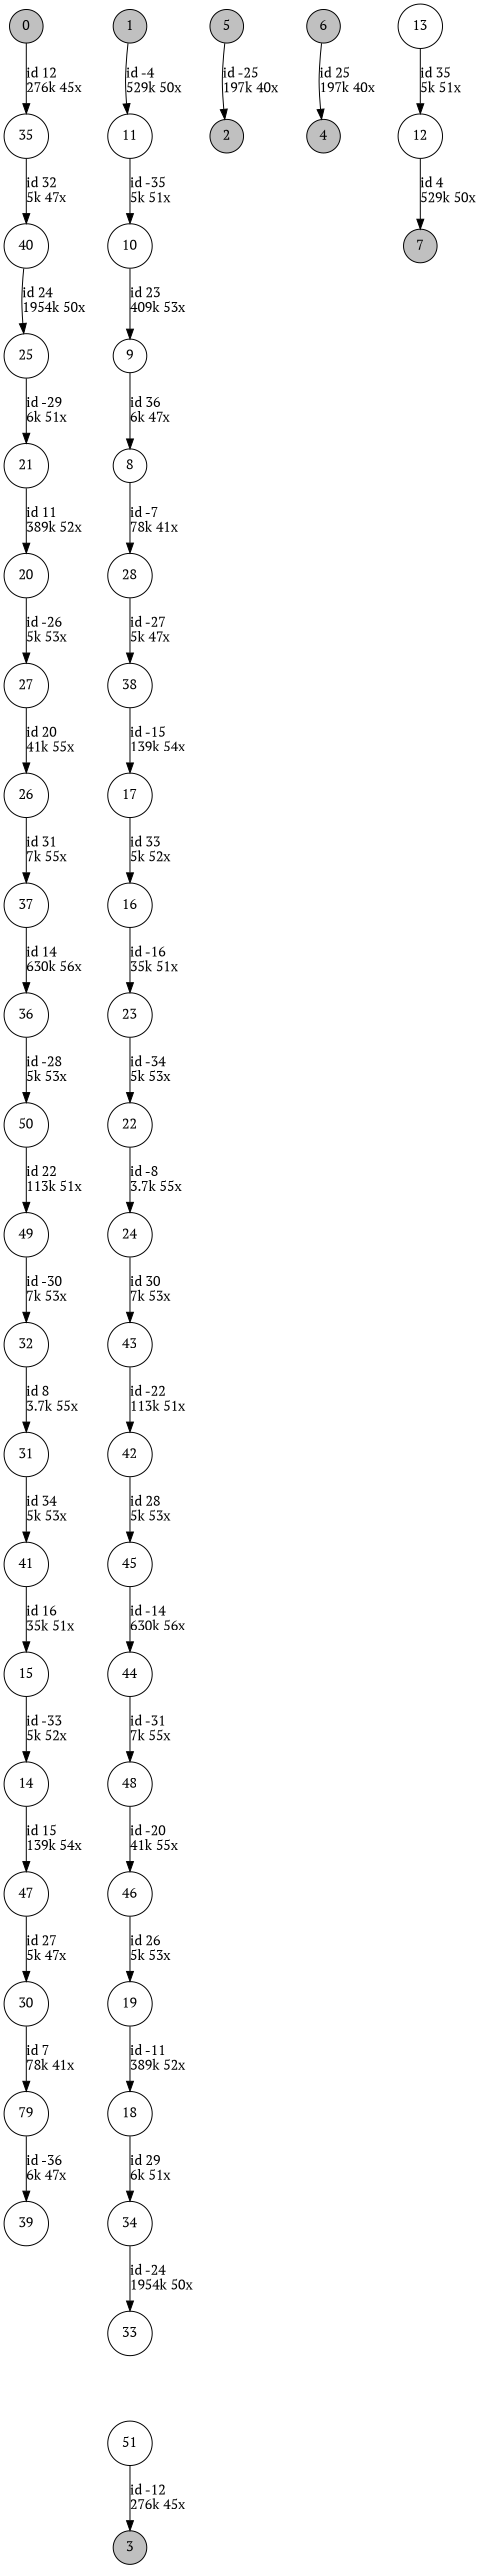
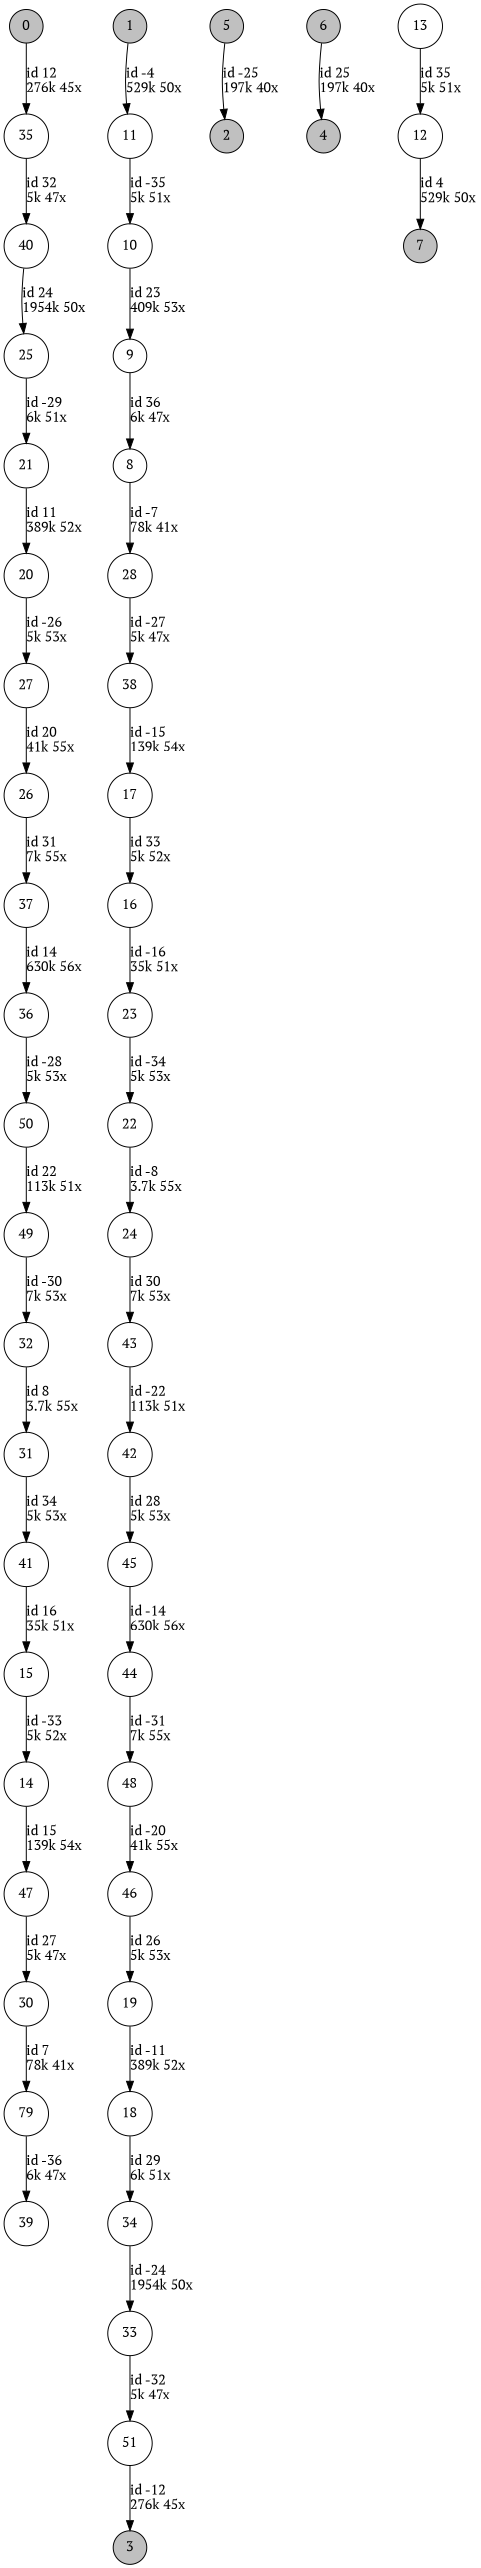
none -> (130, 2383)
